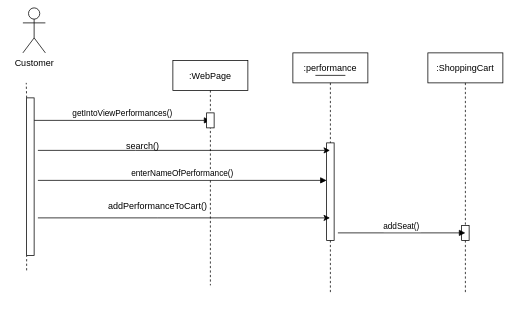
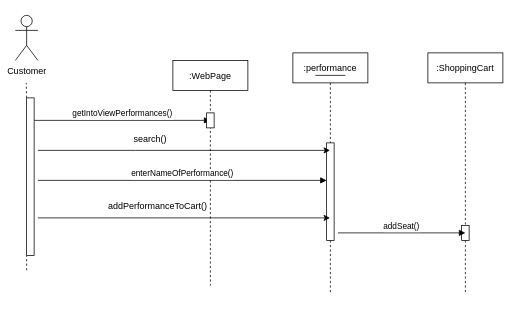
(34, 30) -> (27, 38)
(143, 147) -> (150, 139)
